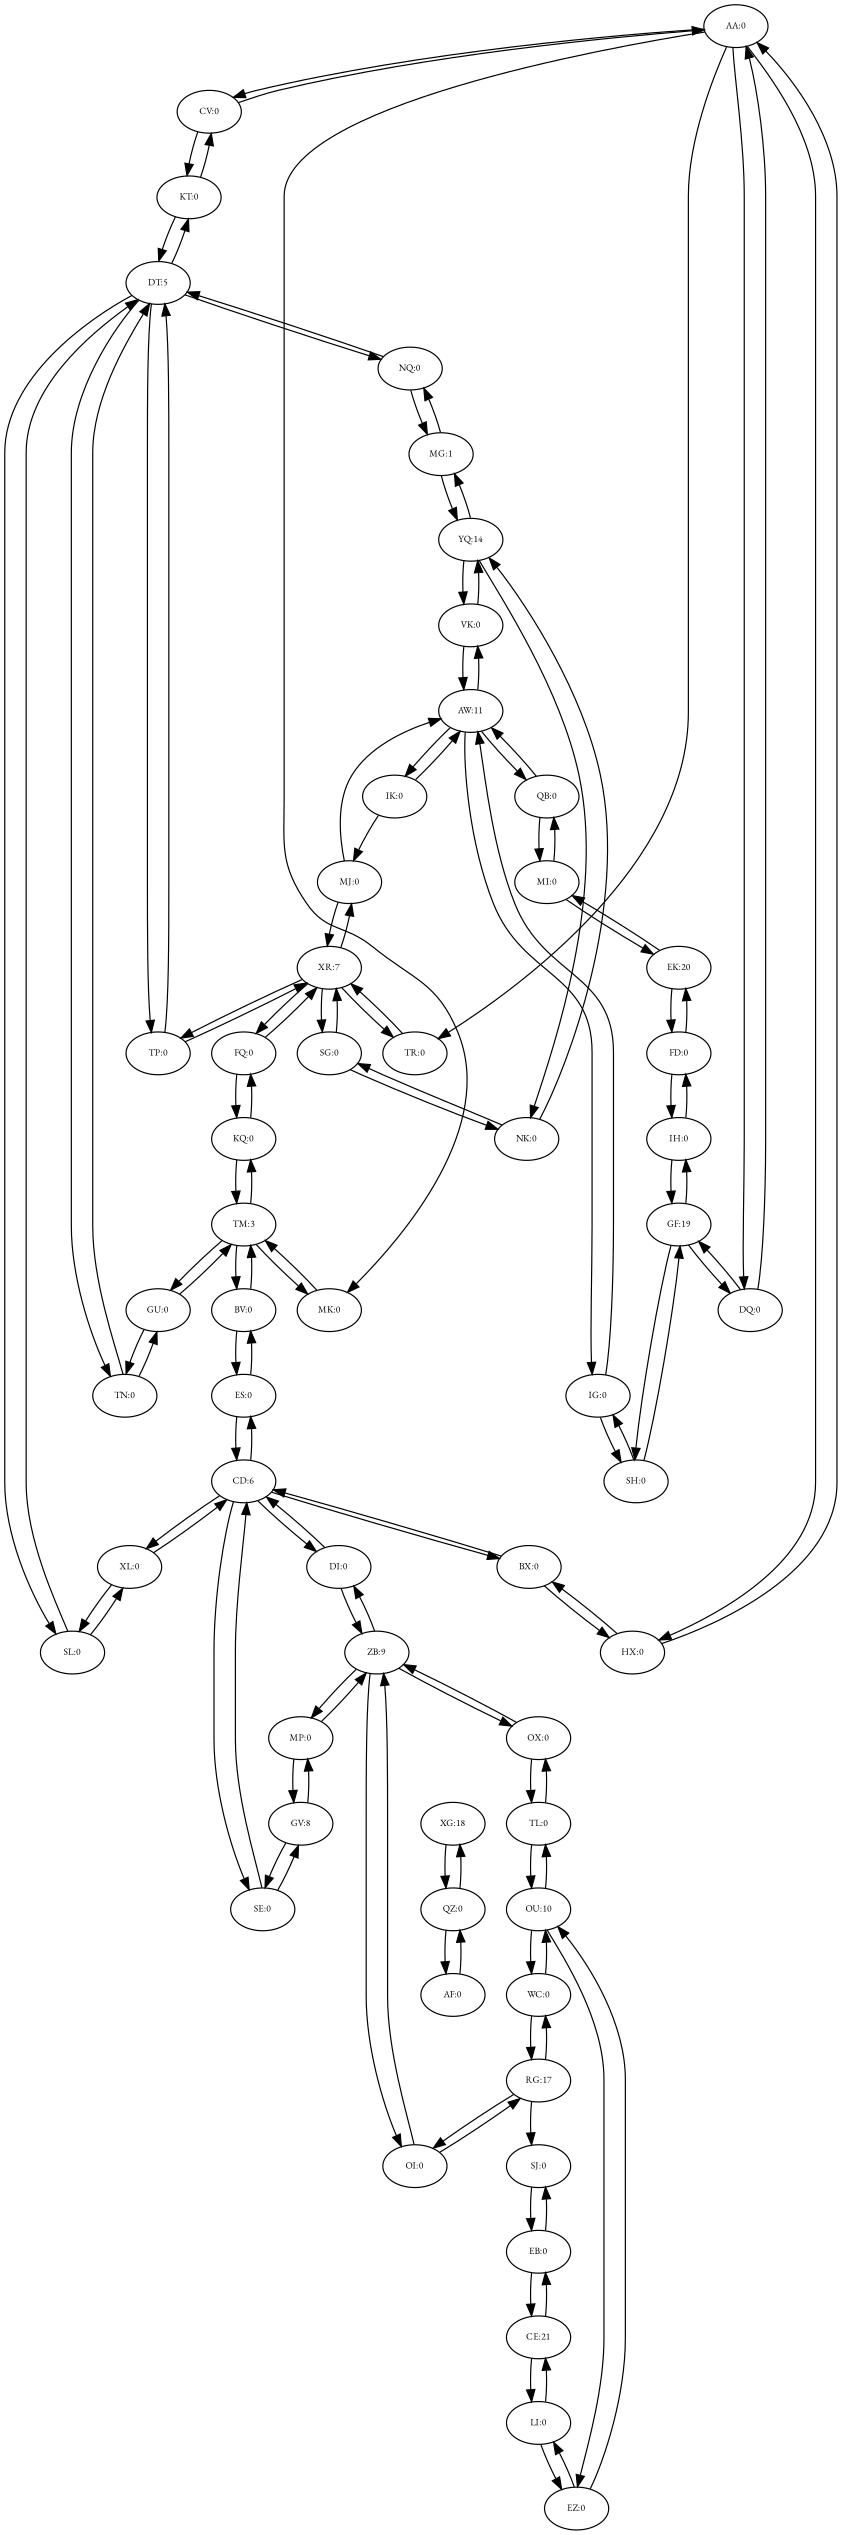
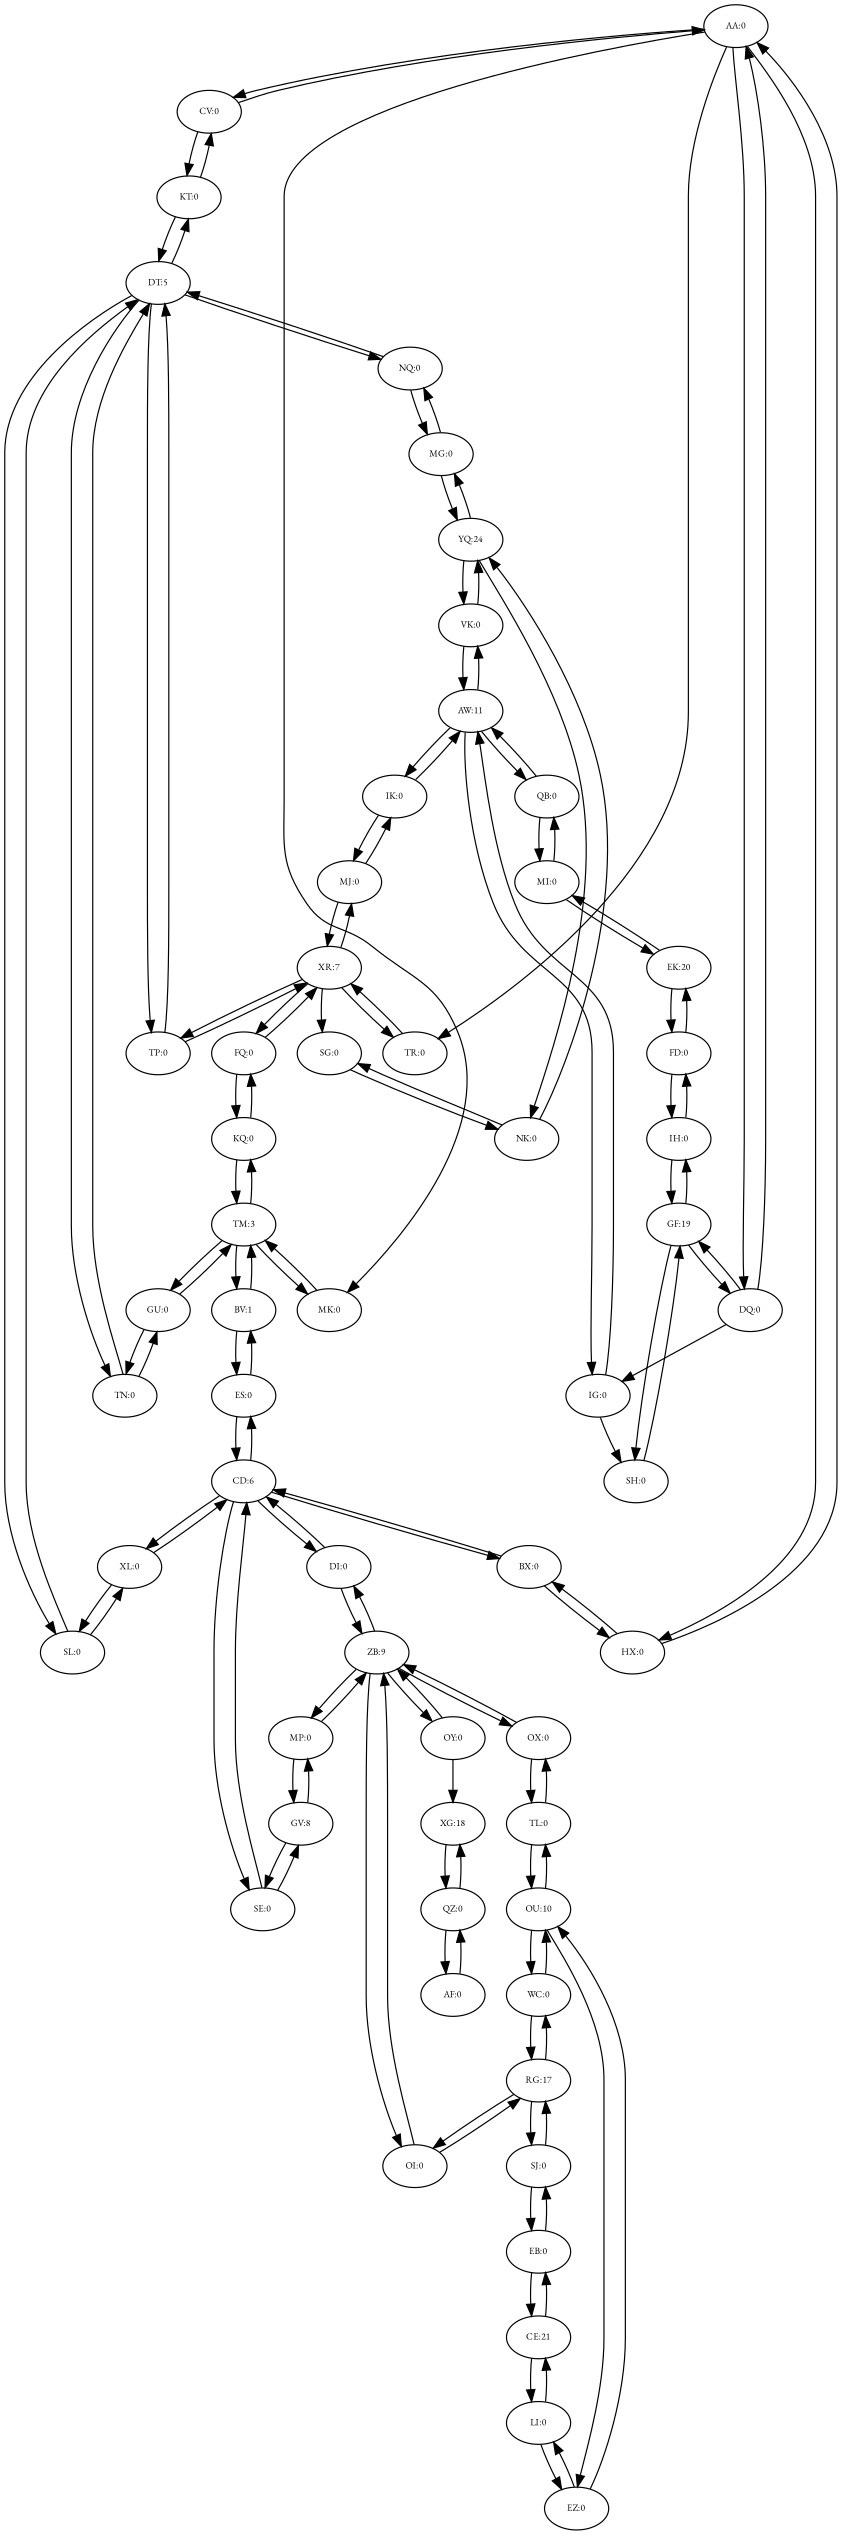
(441, 454) -> (441, 454)
(471, 540) -> (471, 540)
(354, 772) -> (376, 846)
(337, 1016) -> none
(244, 1310) -> (244, 1310)
(627, 1442) -> (679, 1350)
none -> (453, 1738)
none -> (547, 2129)
